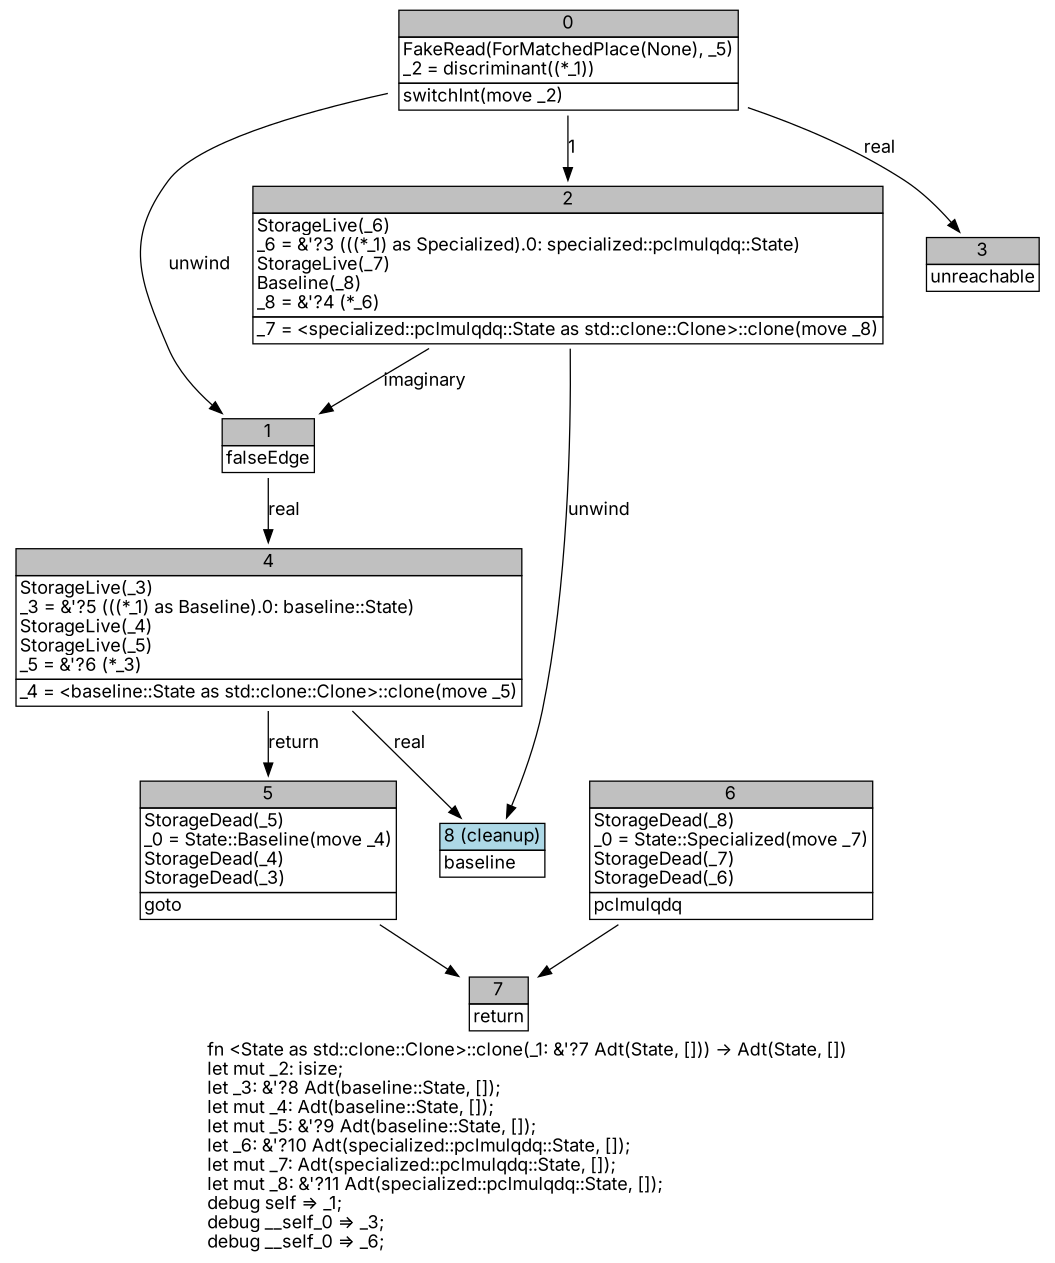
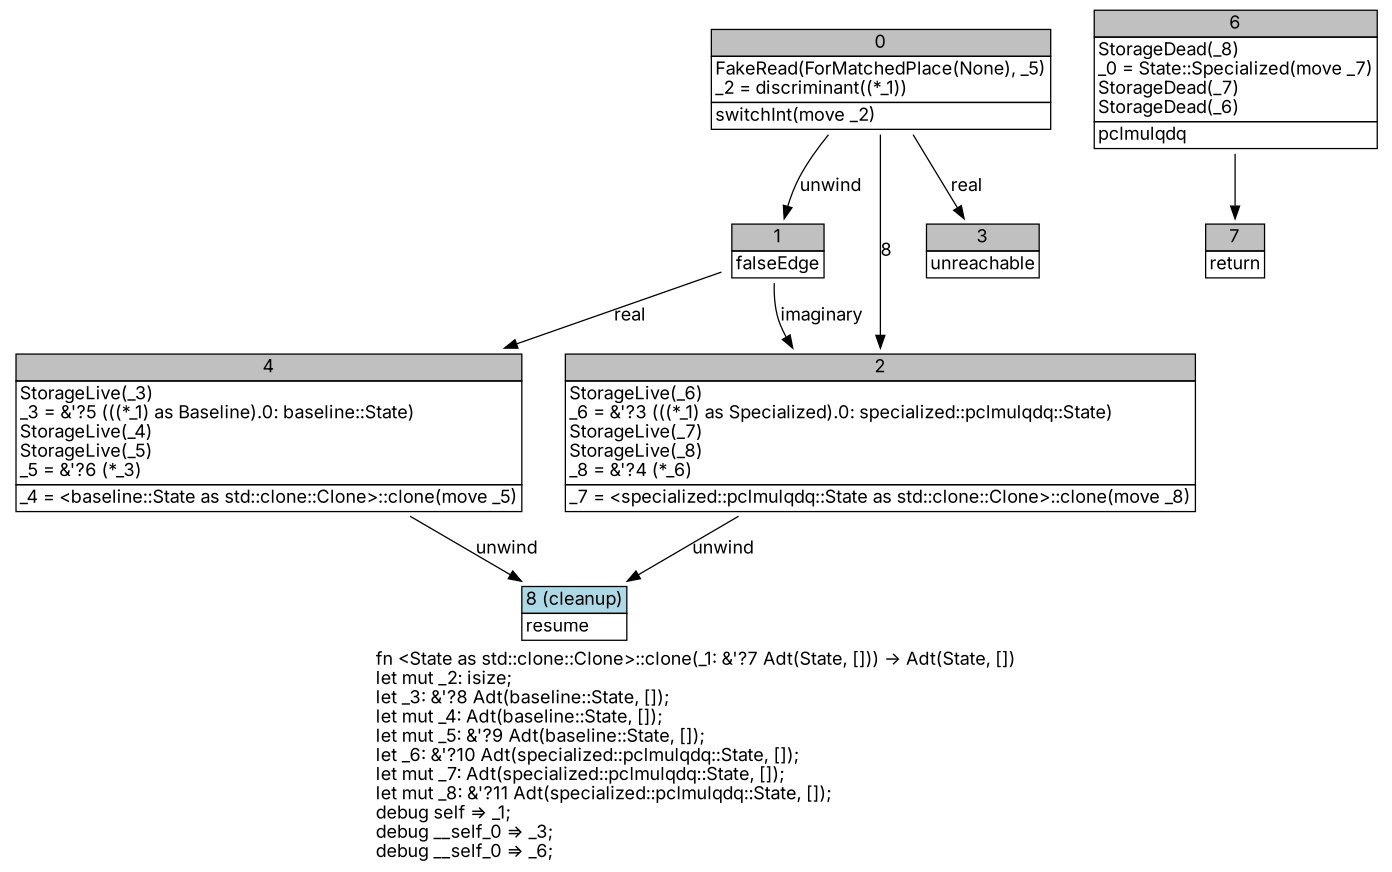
(572, 148) -> (887, 251)
(309, 284) -> (636, 451)
(380, 378) -> (776, 311)
(410, 743) -> (507, 549)
(268, 850) -> none
(480, 863) -> (558, 626)
